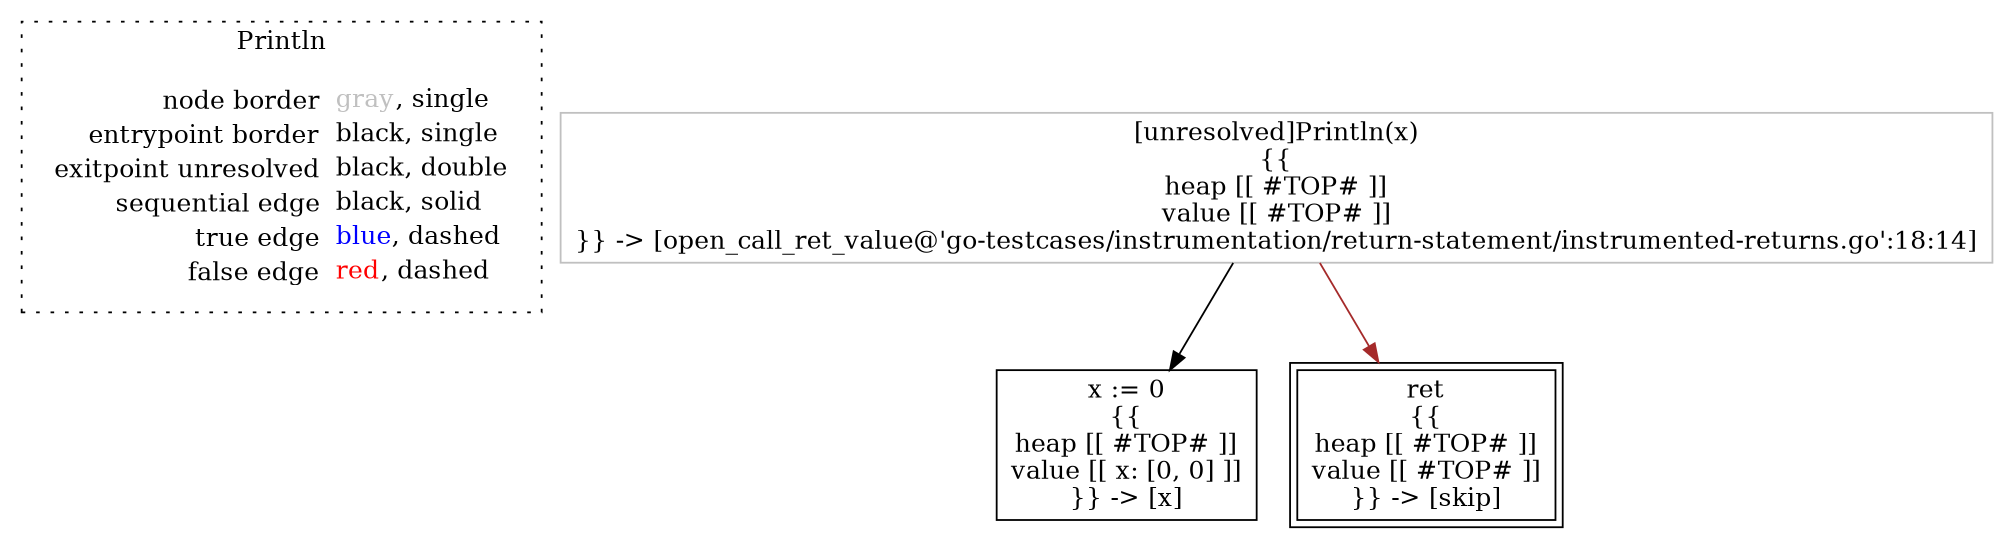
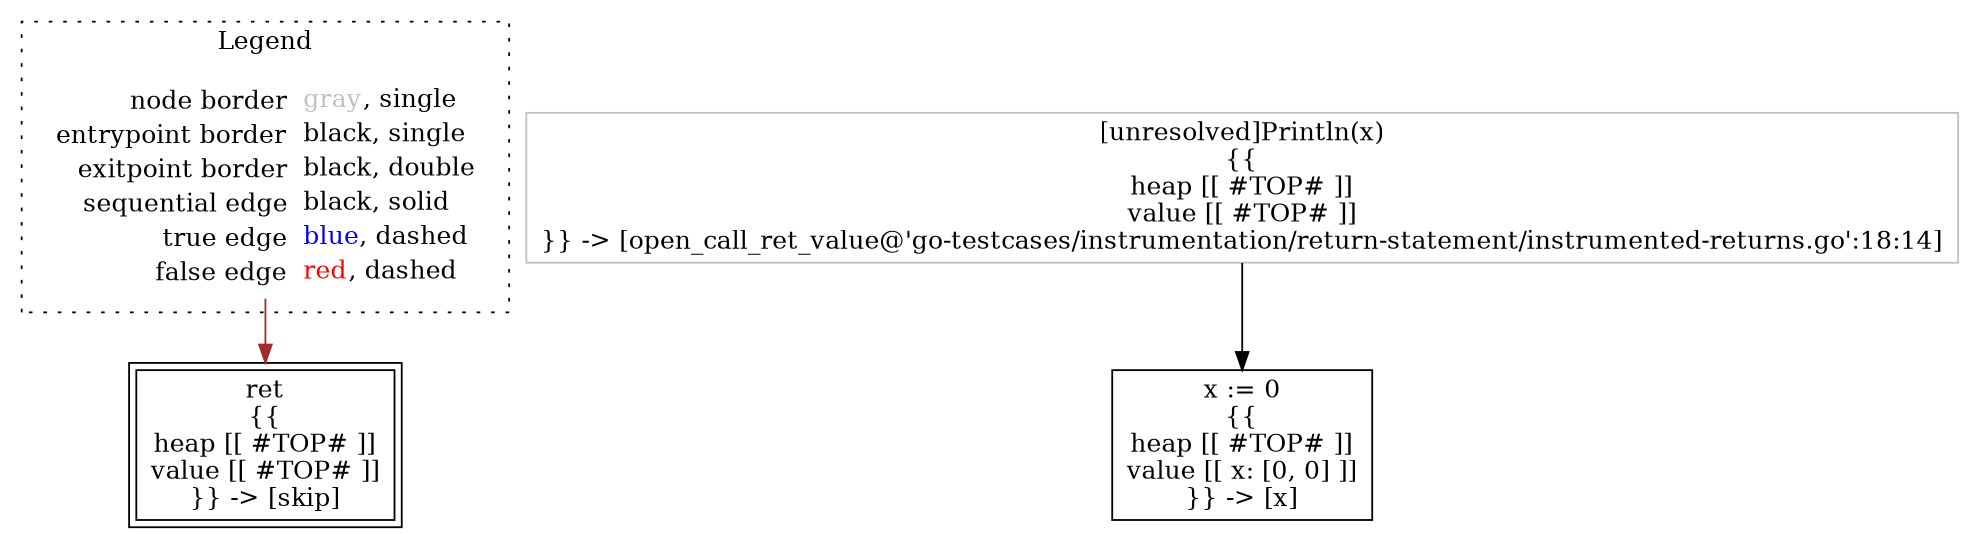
(282, 42) -> (265, 42)
(191, 170) -> (187, 170)
(1344, 305) -> (265, 324)
